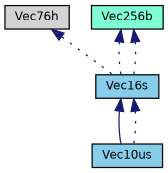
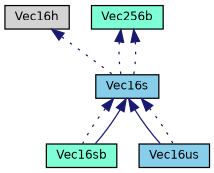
(37, 17) -> (37, 17)
none -> (82, 156)
(127, 156) -> (174, 156)
